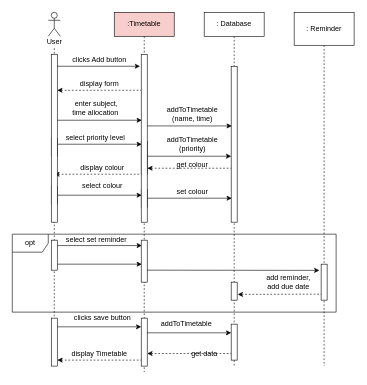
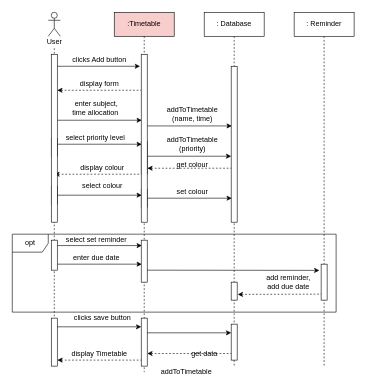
(324, 29) -> (324, 24)
none -> (96, 258)
(186, 324) -> (186, 372)
